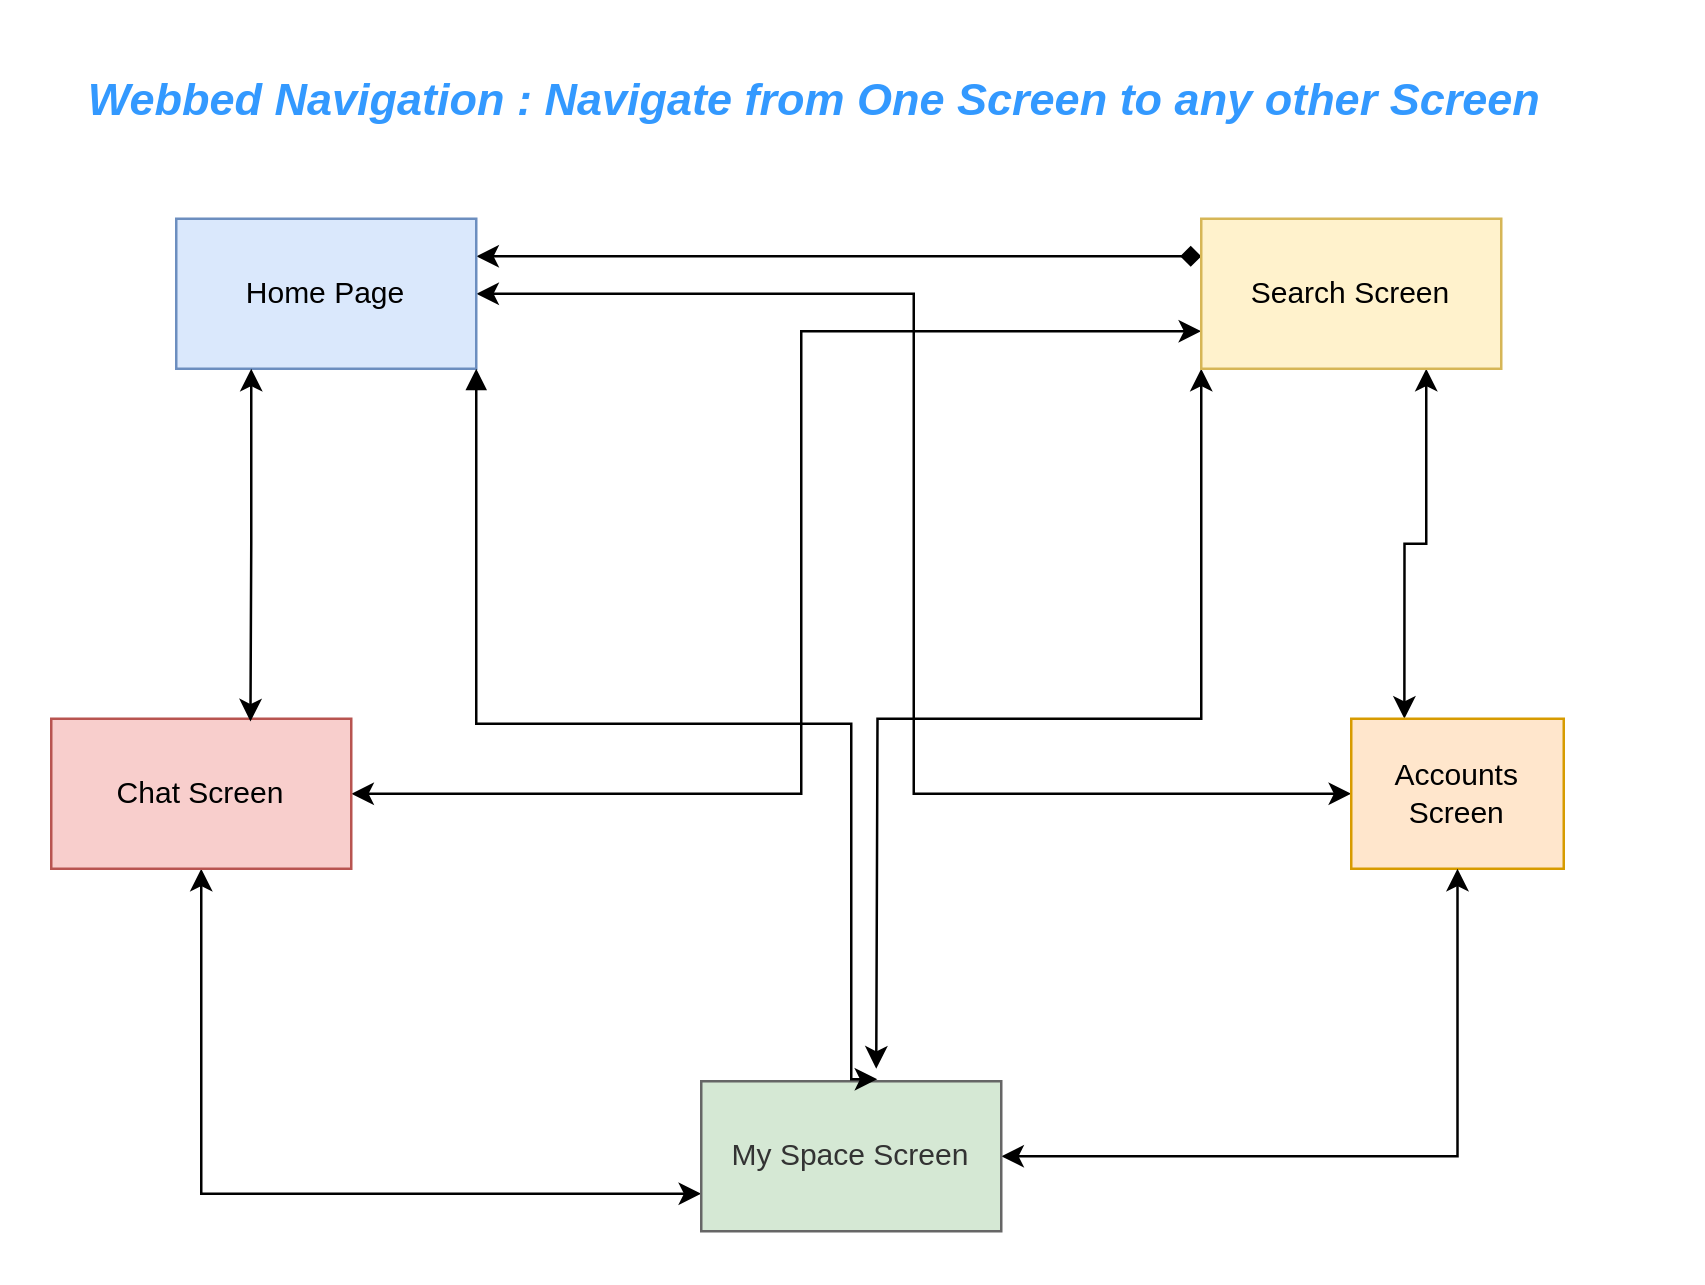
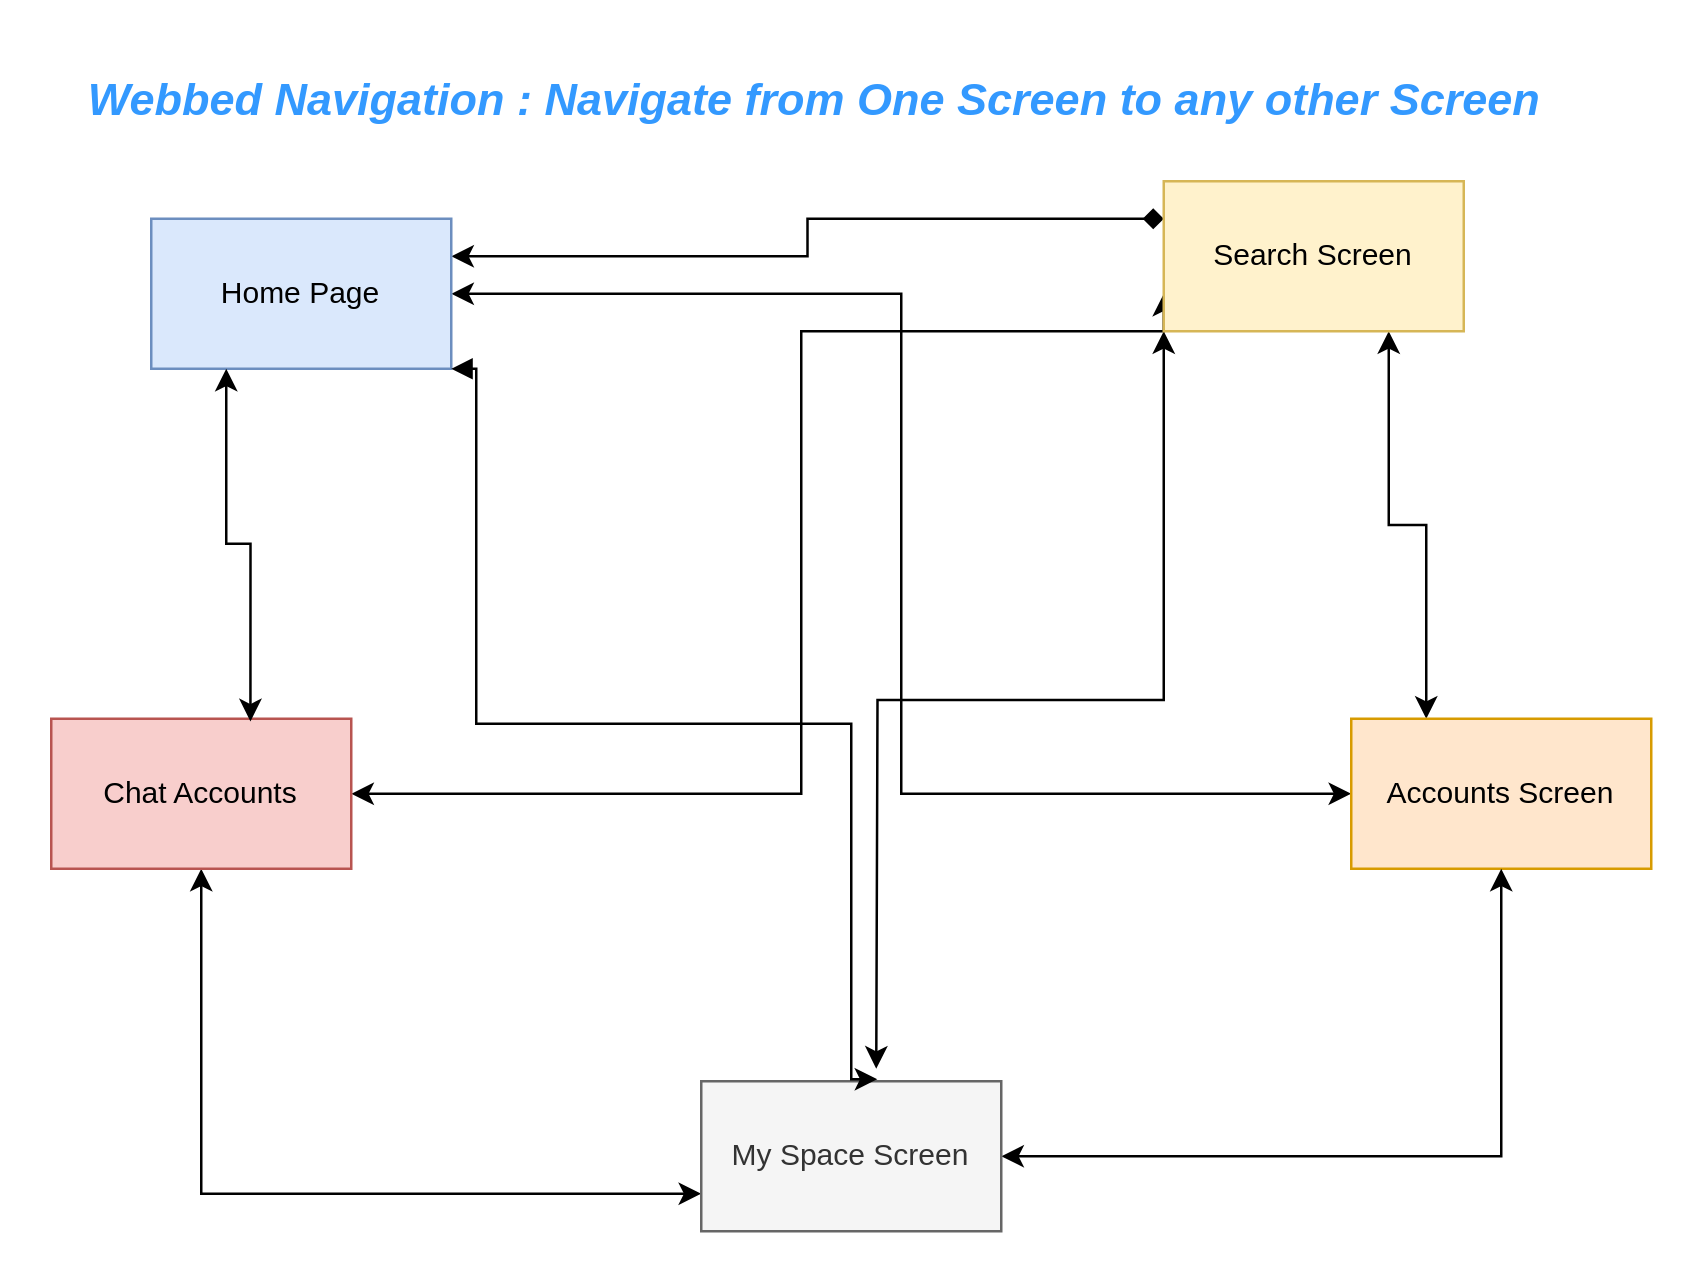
(326, 294) -> (301, 294)
(1351, 294) -> (1314, 256)
(201, 794) -> (201, 794)
(1458, 794) -> (1501, 794)
(851, 1156) -> (851, 1156)
